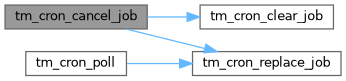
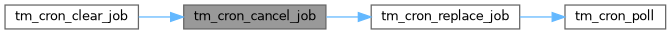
(167, 17) -> (155, 17)
(153, 64) -> (536, 17)
